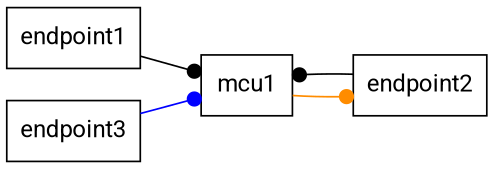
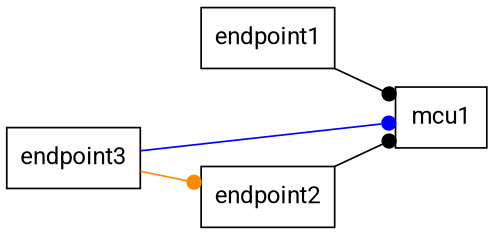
(316, 97) -> (164, 176)
